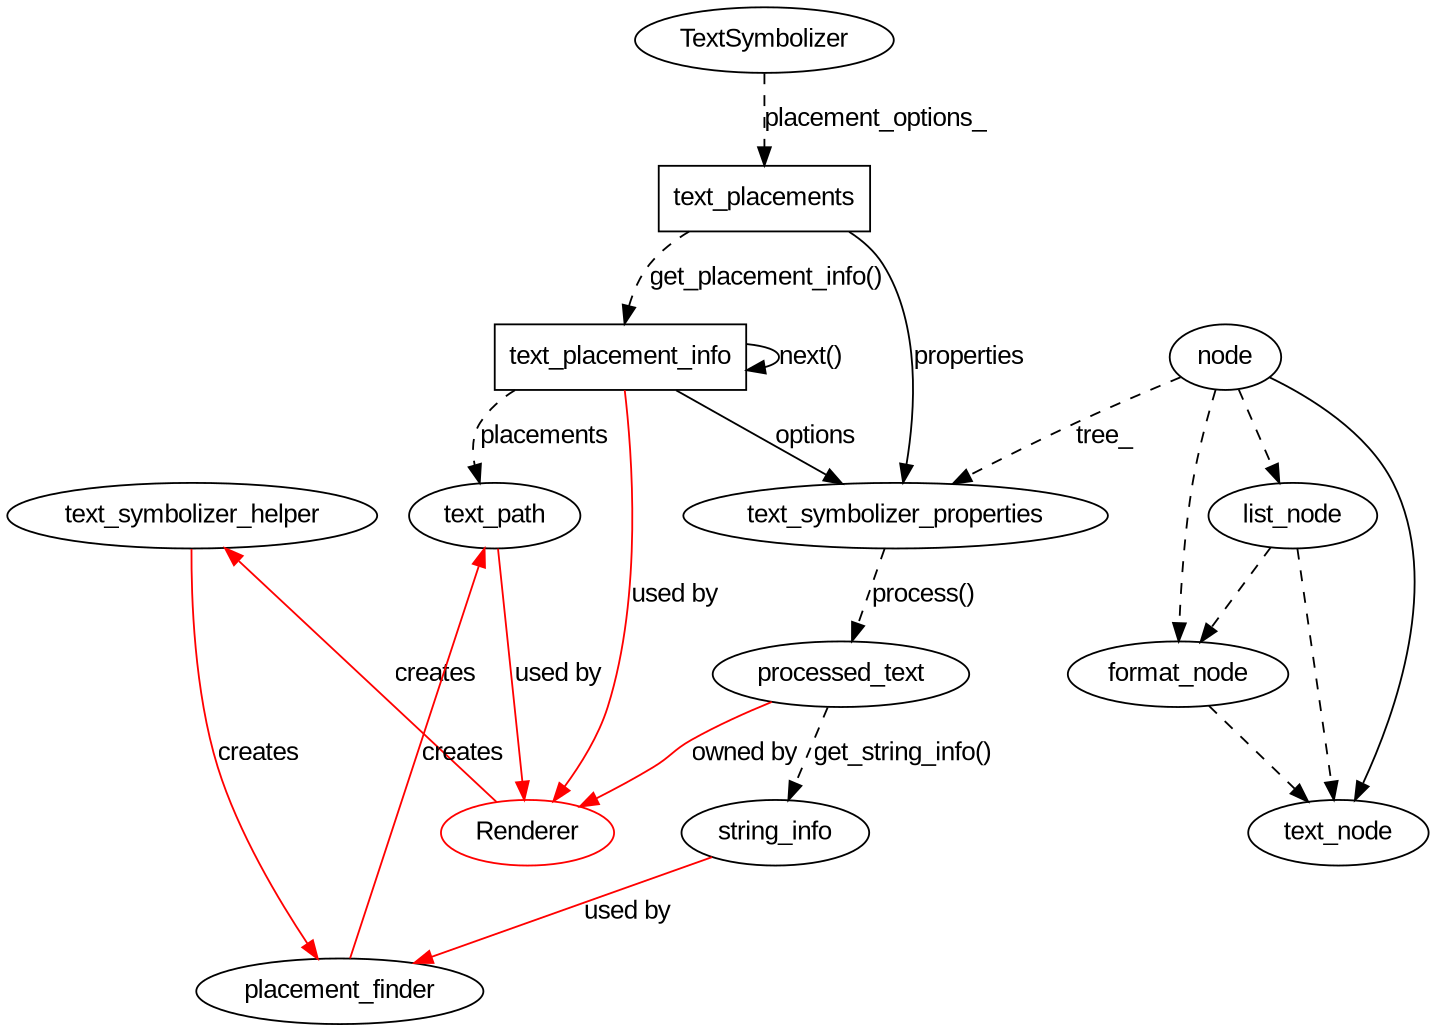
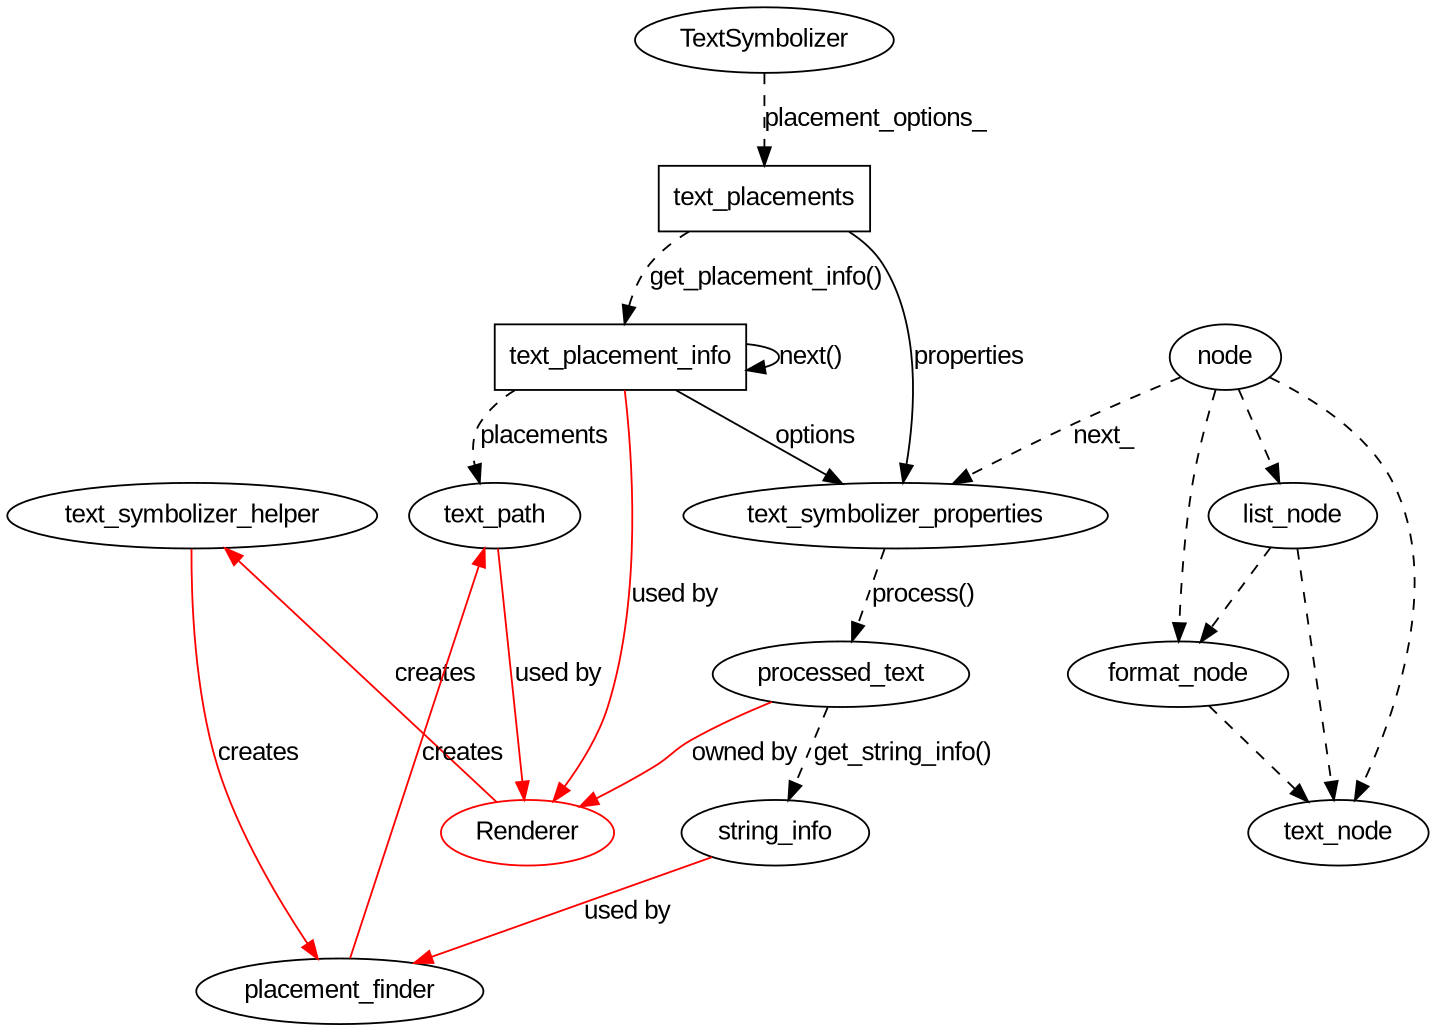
(1104, 436) -> (1104, 436)
(1413, 553) -> (1413, 553)
